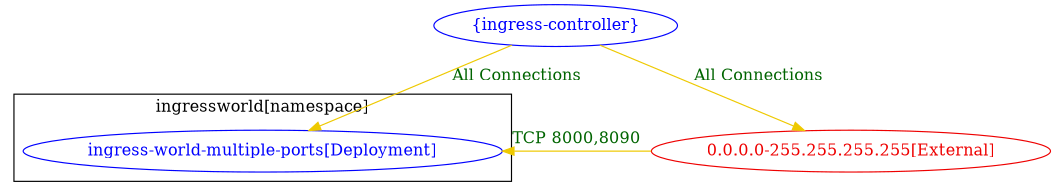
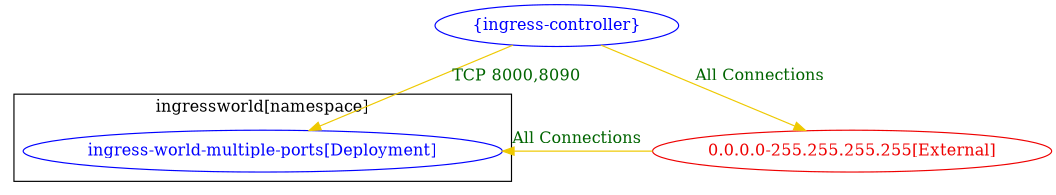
(517, 76) -> (517, 76)
(577, 139) -> (577, 139)
